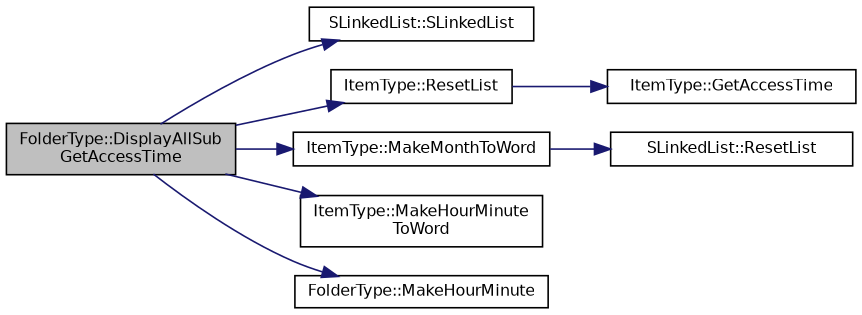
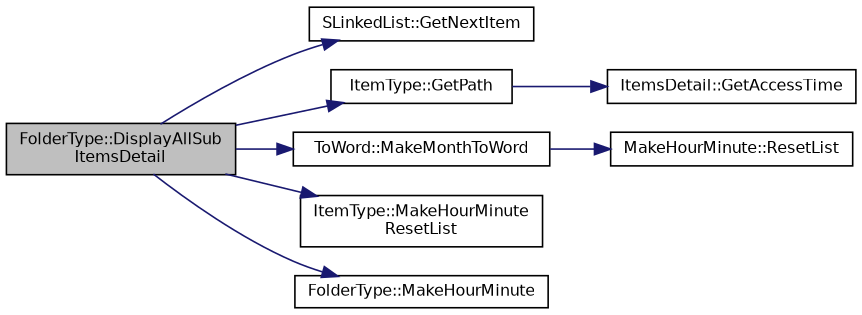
(422, 24) -> (422, 24)
(422, 87) -> (422, 87)
(732, 87) -> (732, 87)
(121, 149) -> (121, 149)
(422, 149) -> (422, 149)
(732, 149) -> (732, 149)
(422, 221) -> (422, 221)
